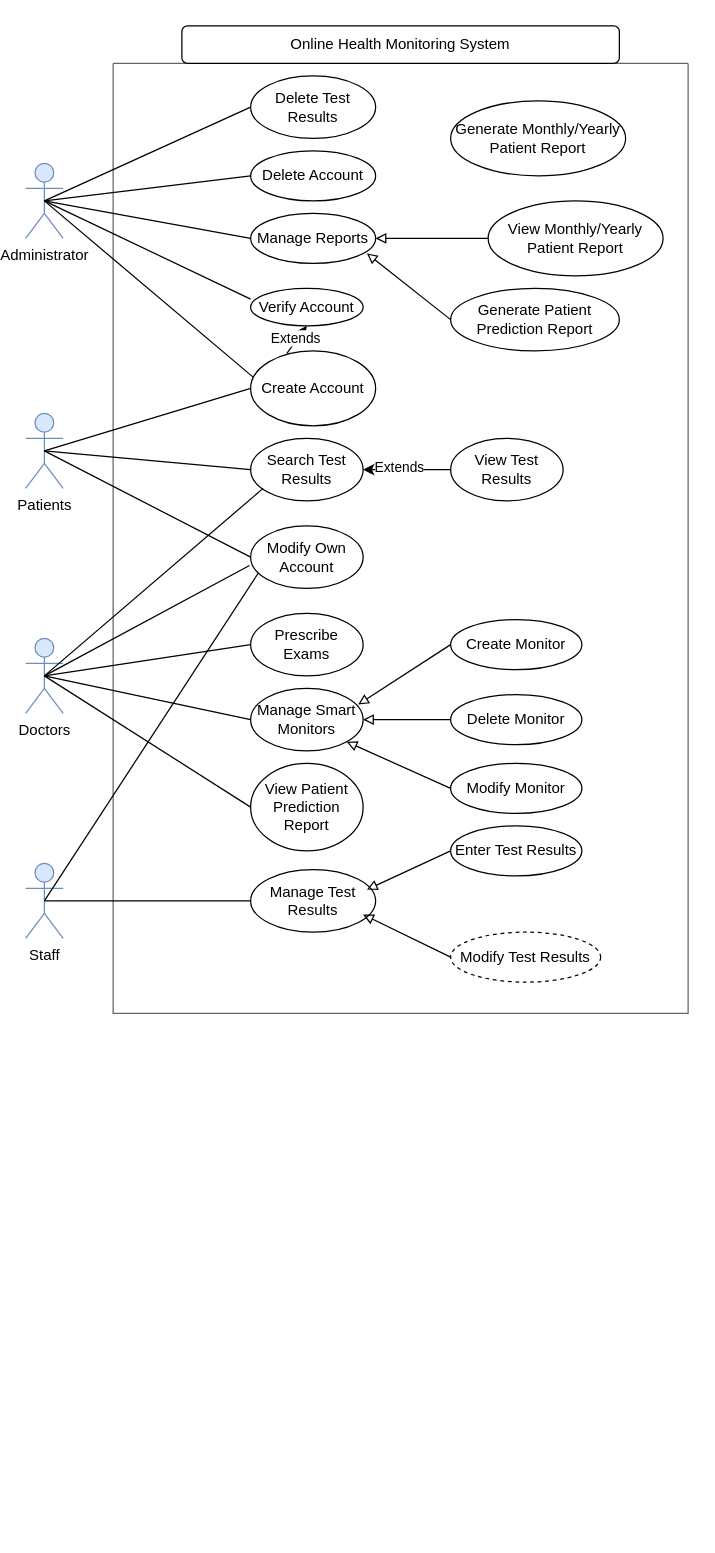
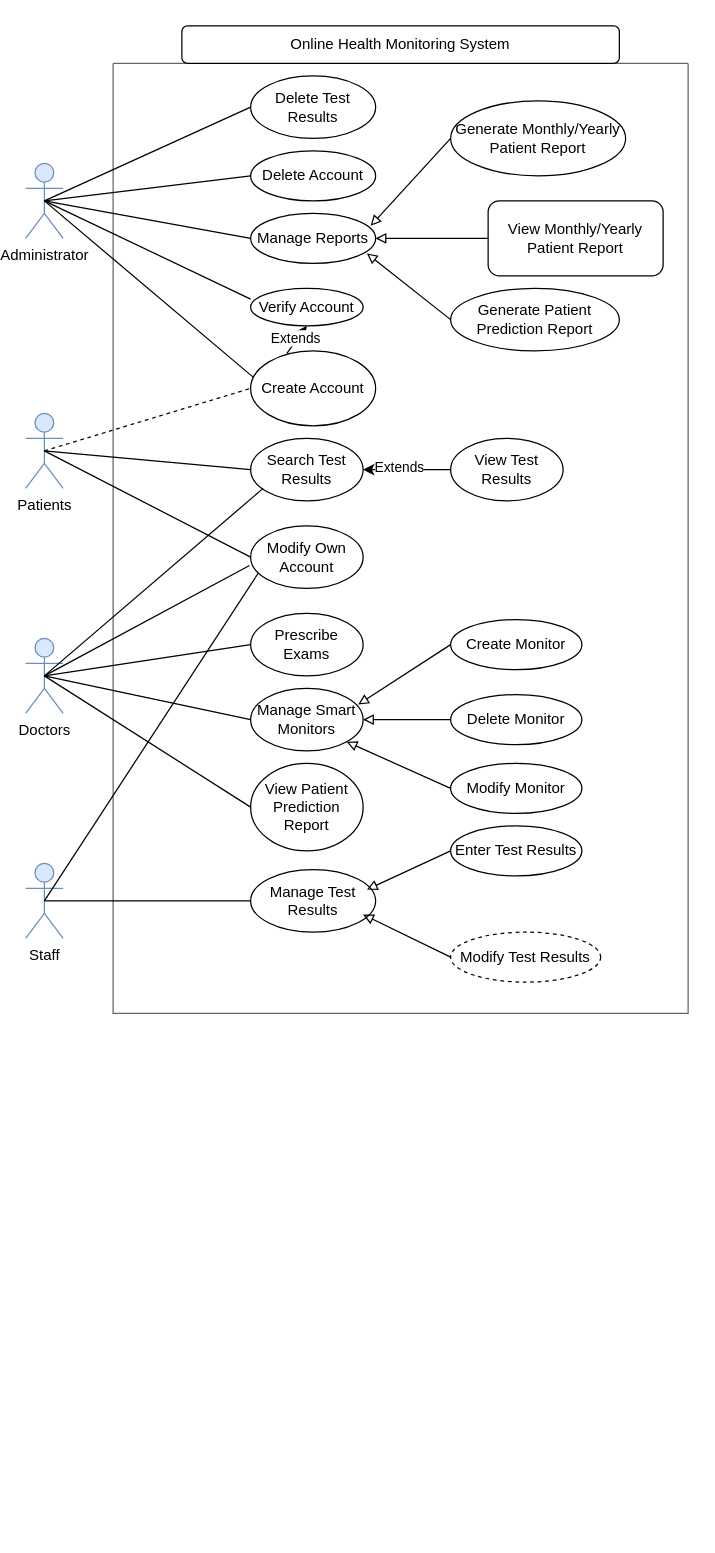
none -> (414, 178)
(576, 238) -> (576, 238)
(156, 417) -> (156, 417)
